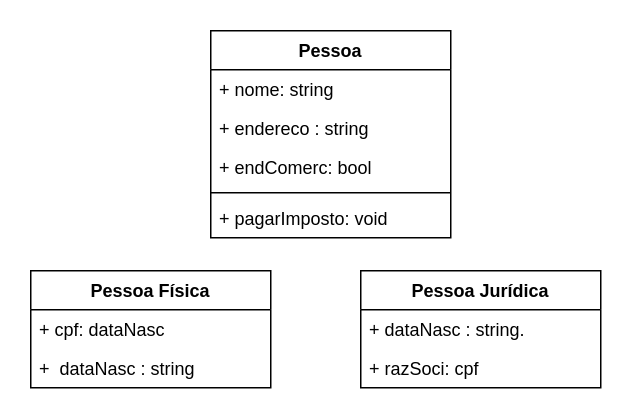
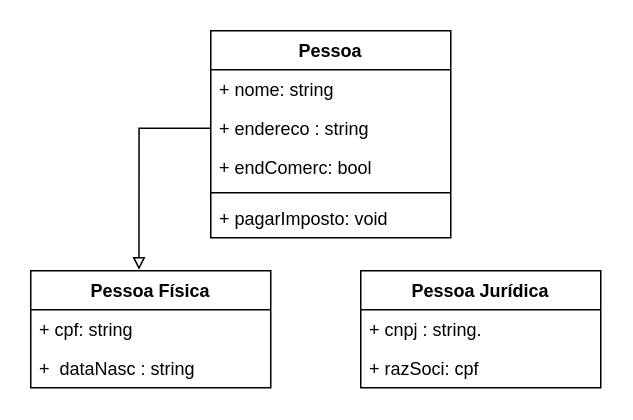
none -> (139, 158)
(108, 330) -> (95, 330)
(456, 330) -> (436, 330)
